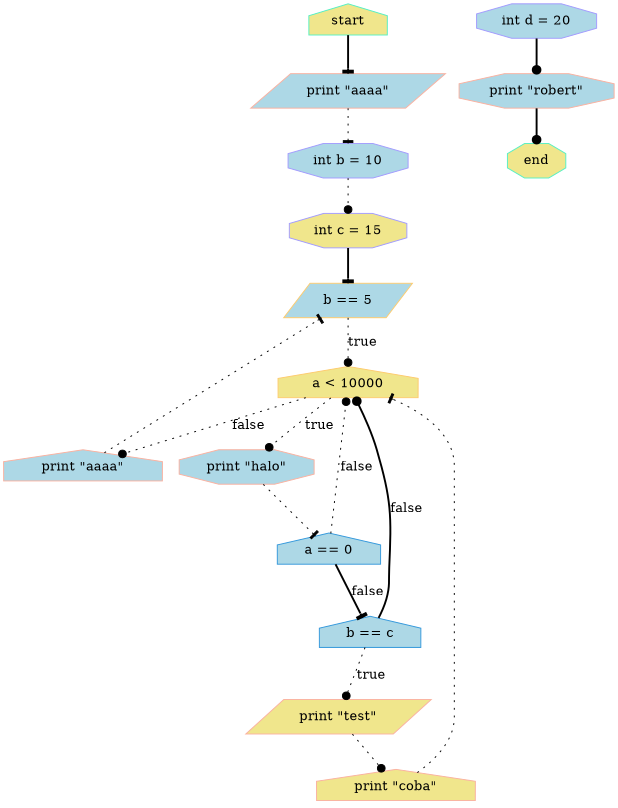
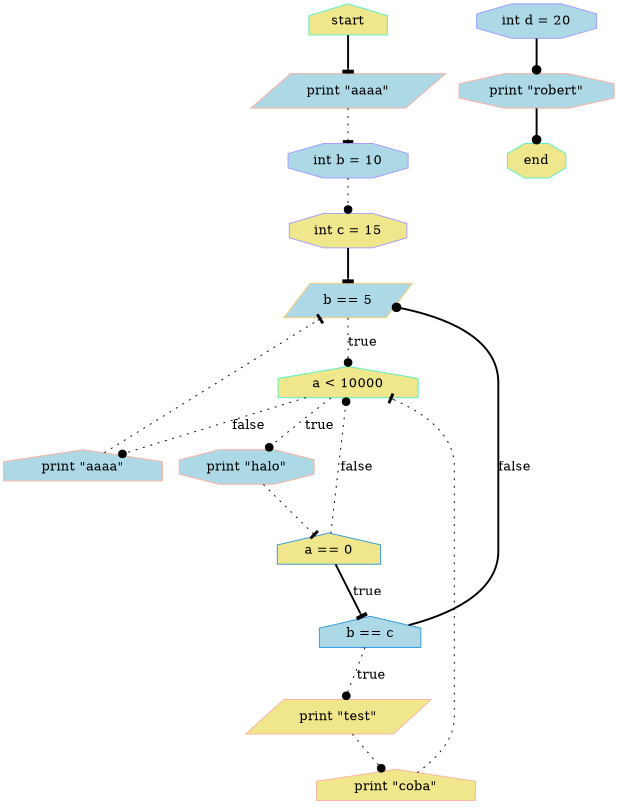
(348, 384) -> (348, 384)
(390, 510) -> (498, 463)
(329, 550) -> (329, 550)
(368, 592) -> (368, 592)
